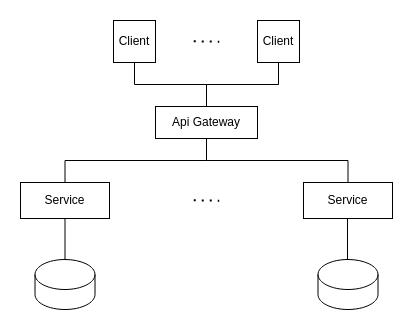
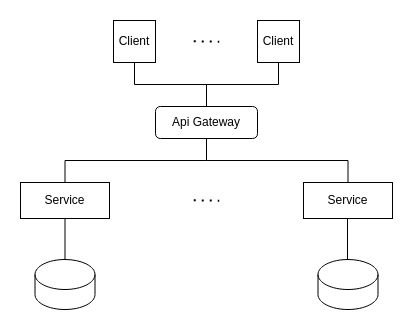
(207, 123) -> (207, 123)
